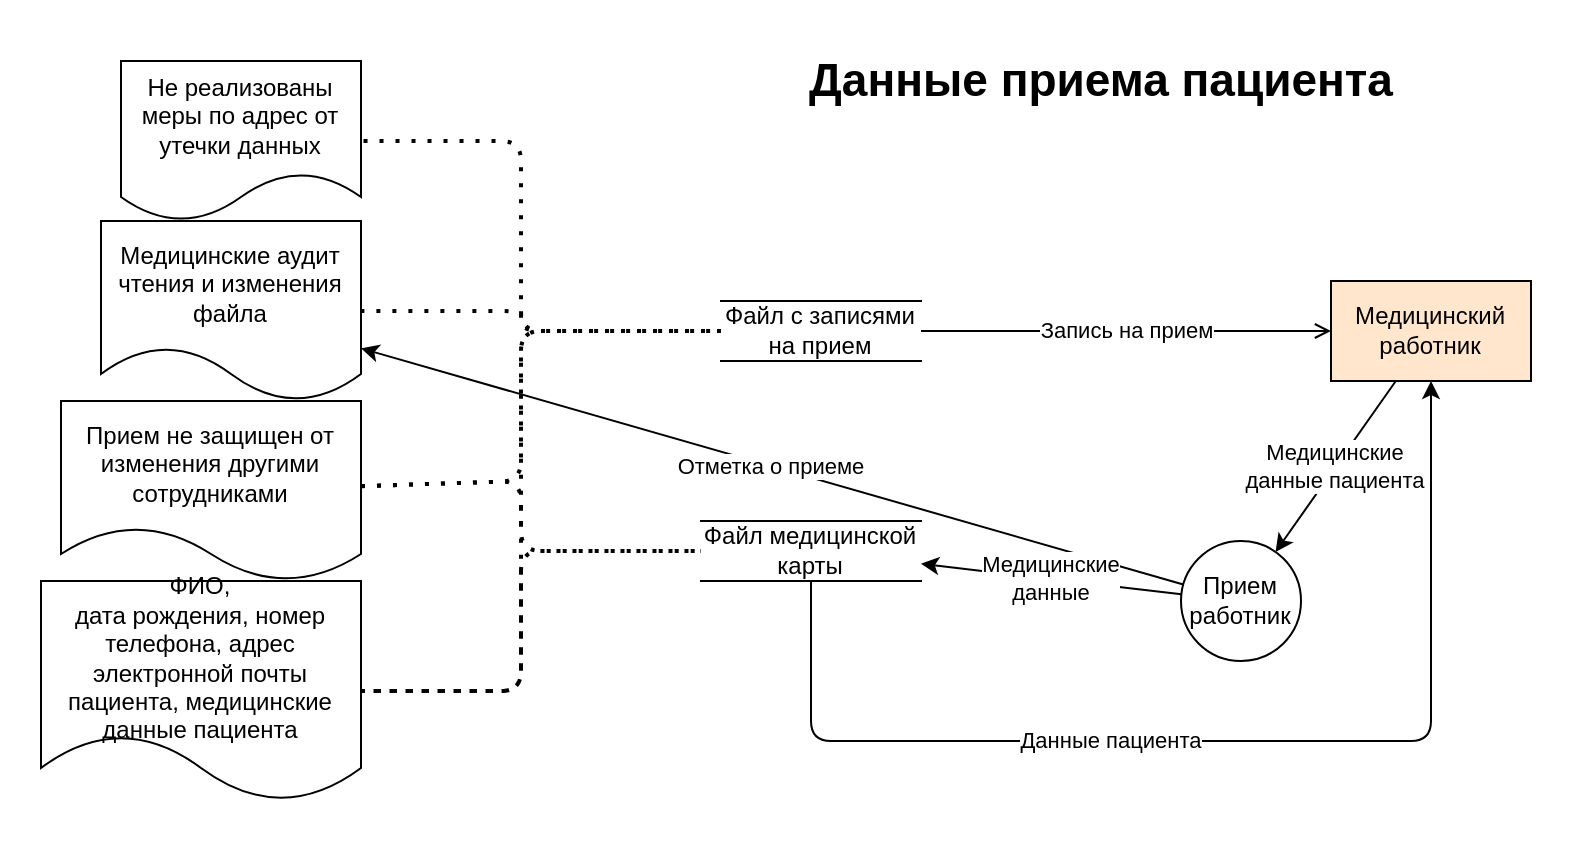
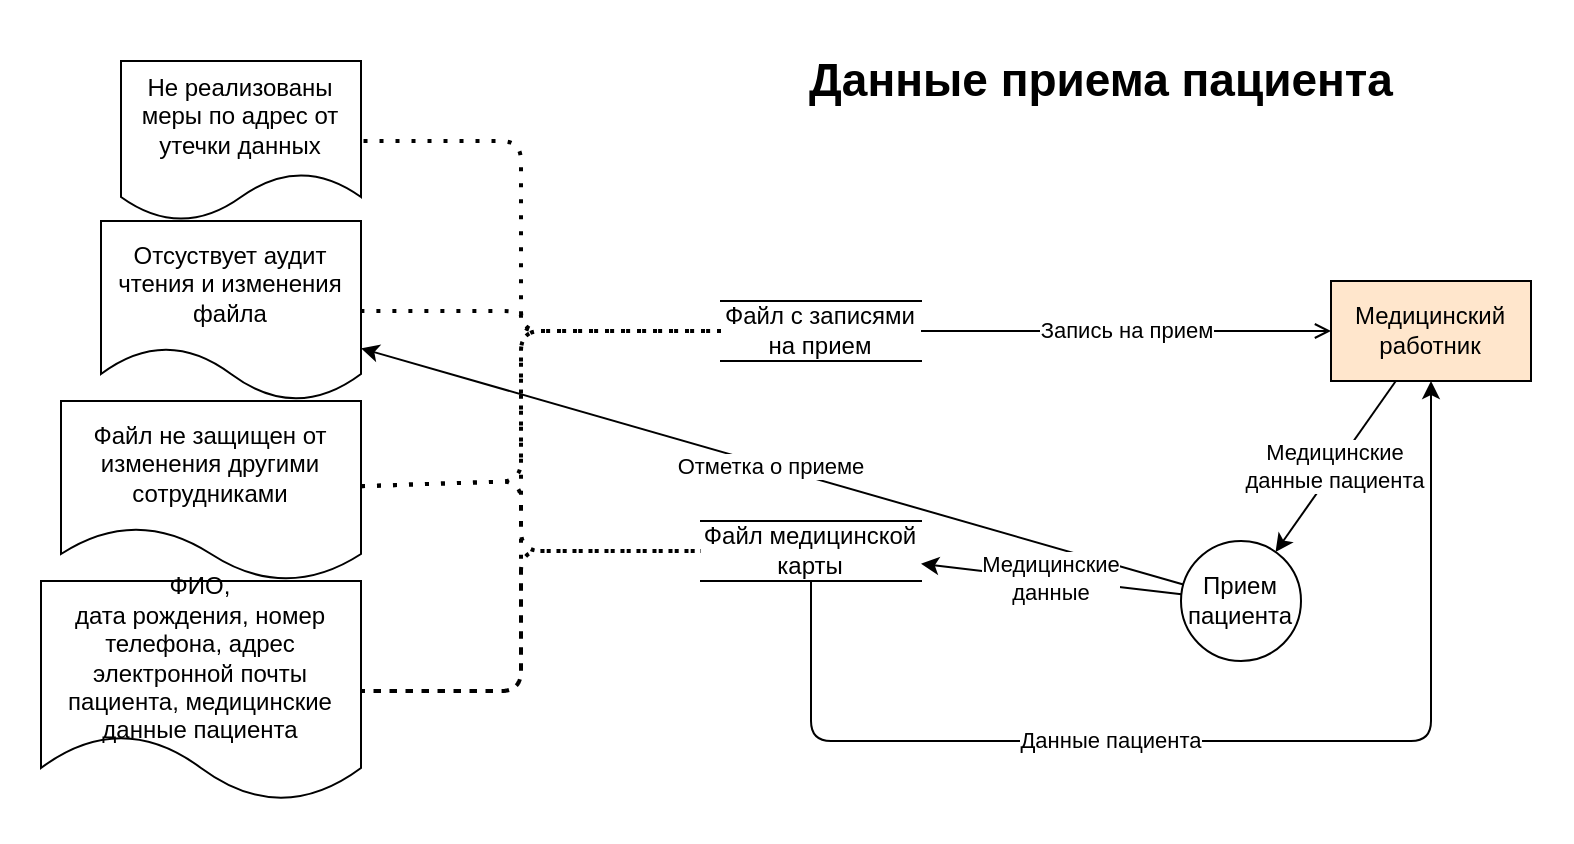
(231, 285) -> (231, 285)
(211, 465) -> (211, 465)
(1241, 601) -> (1241, 601)
